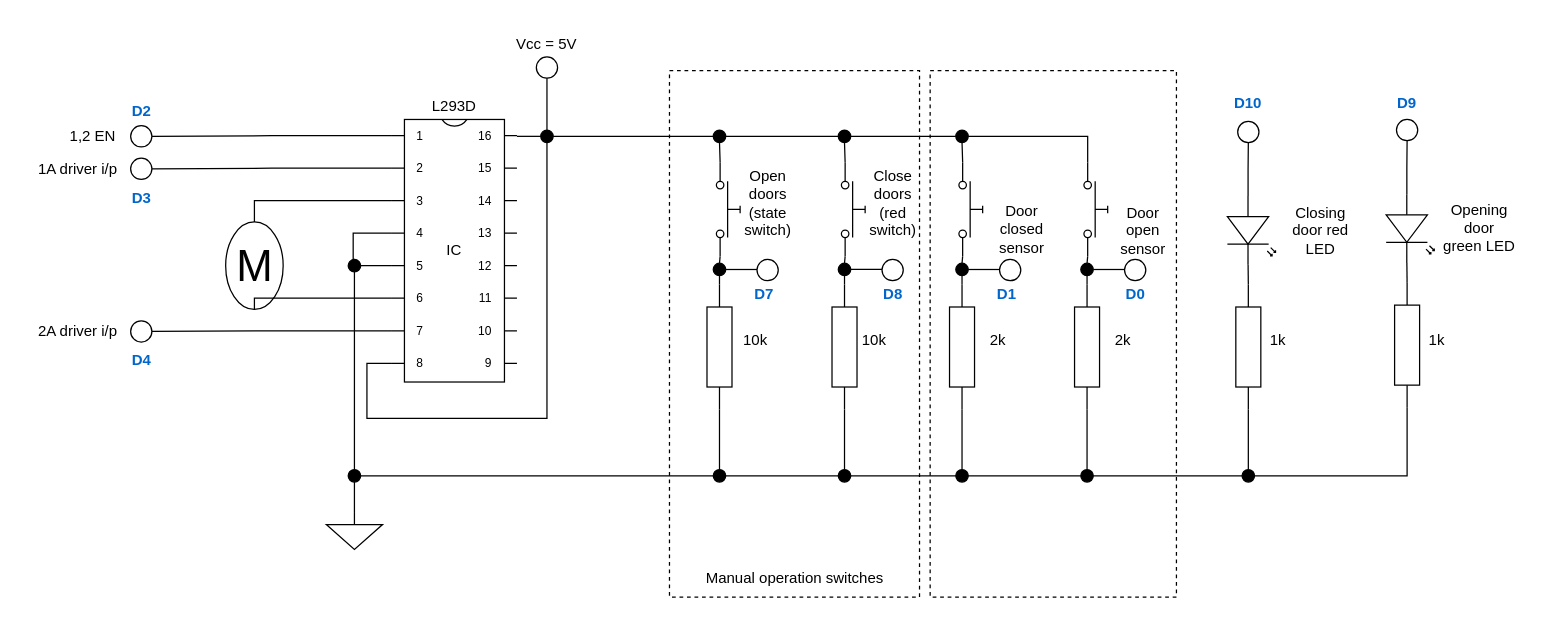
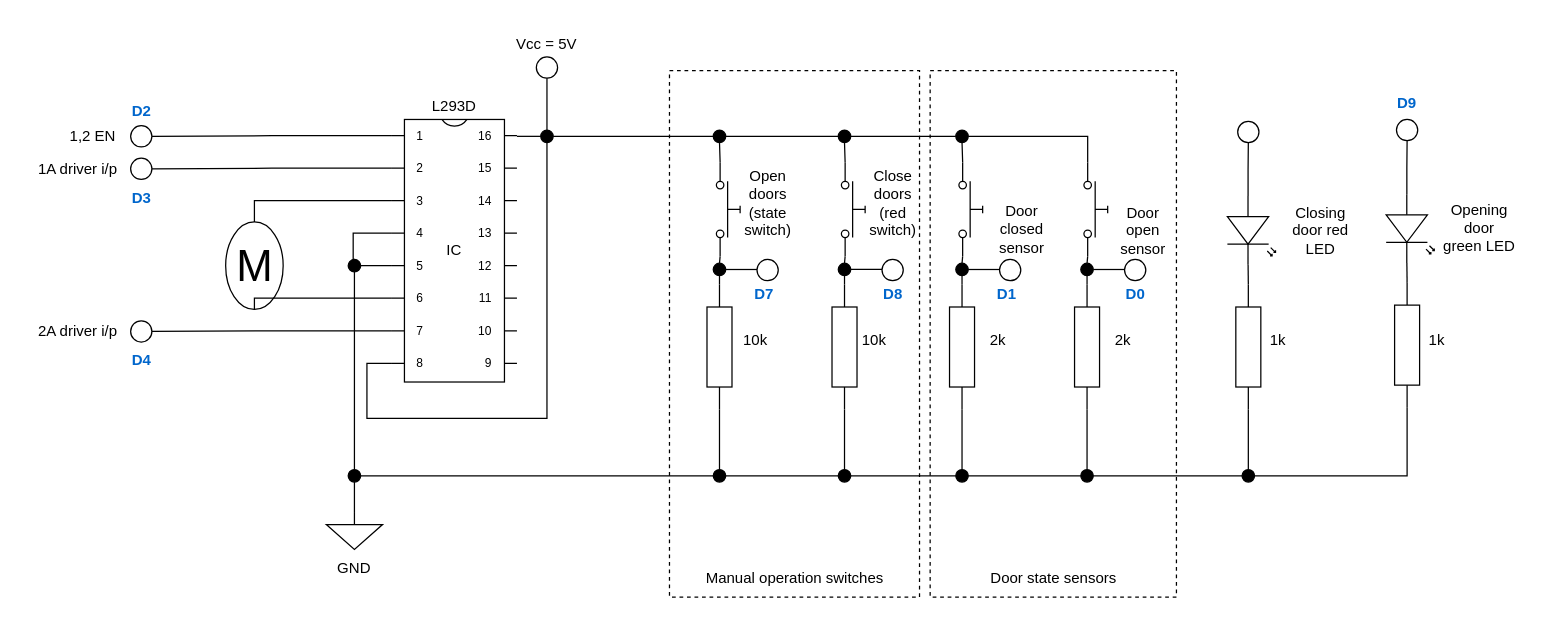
(1248, 103) -> none
none -> (354, 568)
none -> (1053, 578)
